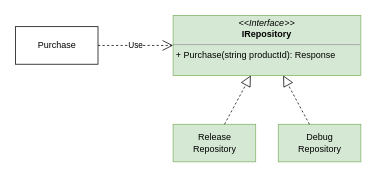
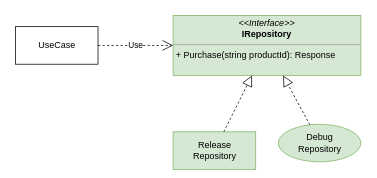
(57, 45) -> (57, 45)
(214, 143) -> (214, 150)
(319, 143) -> (319, 143)
